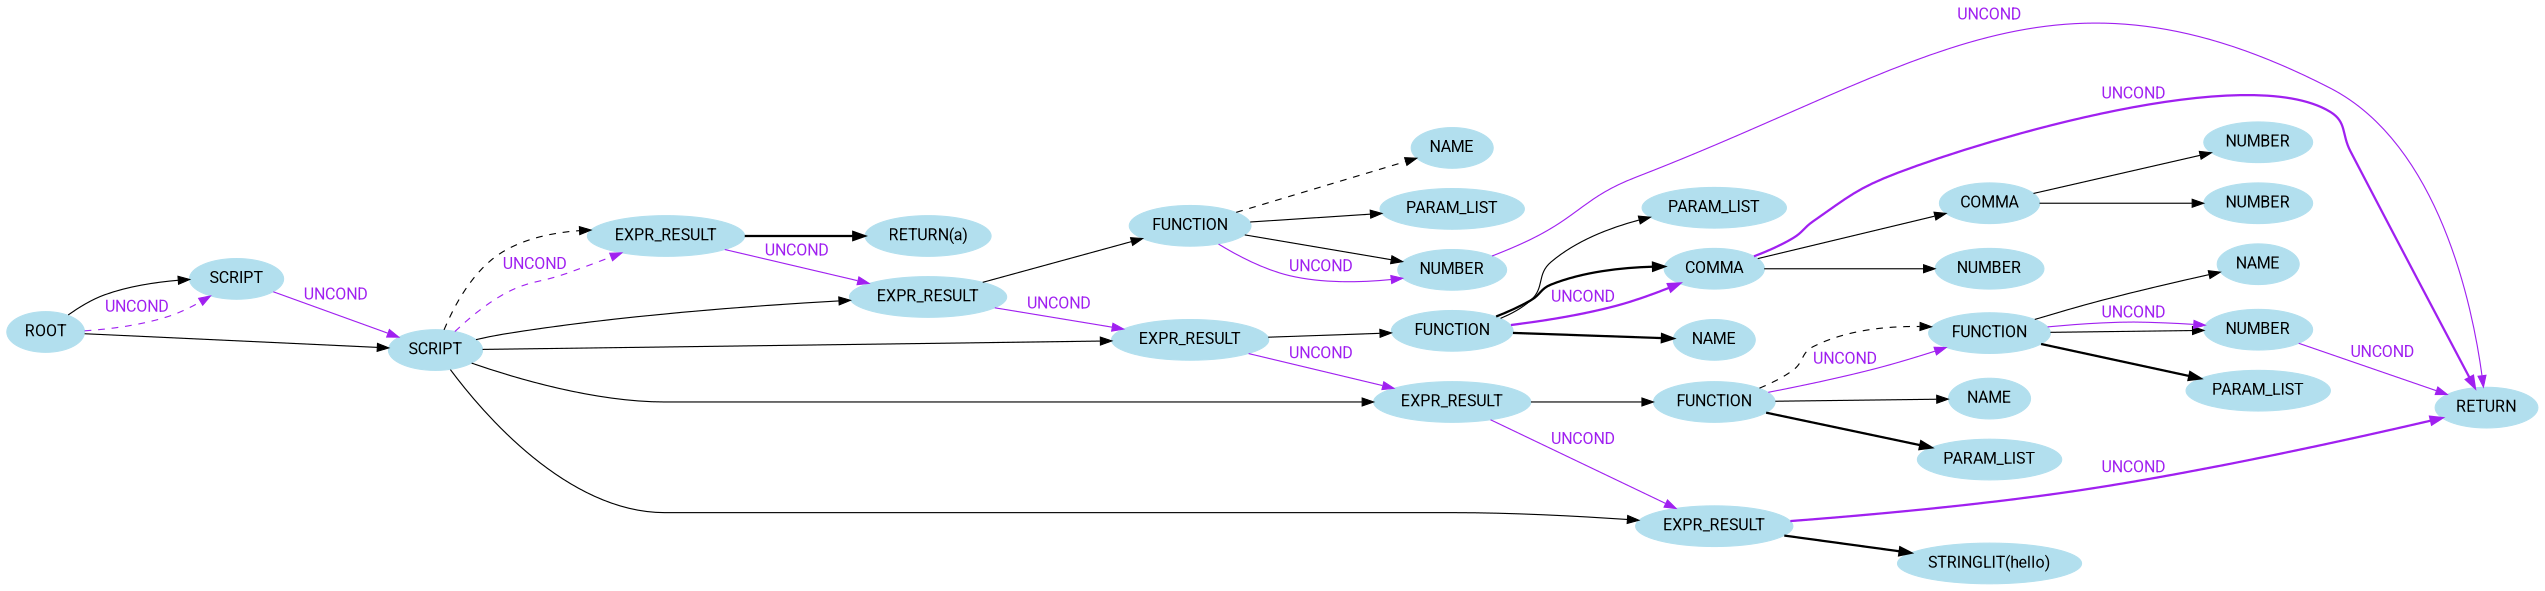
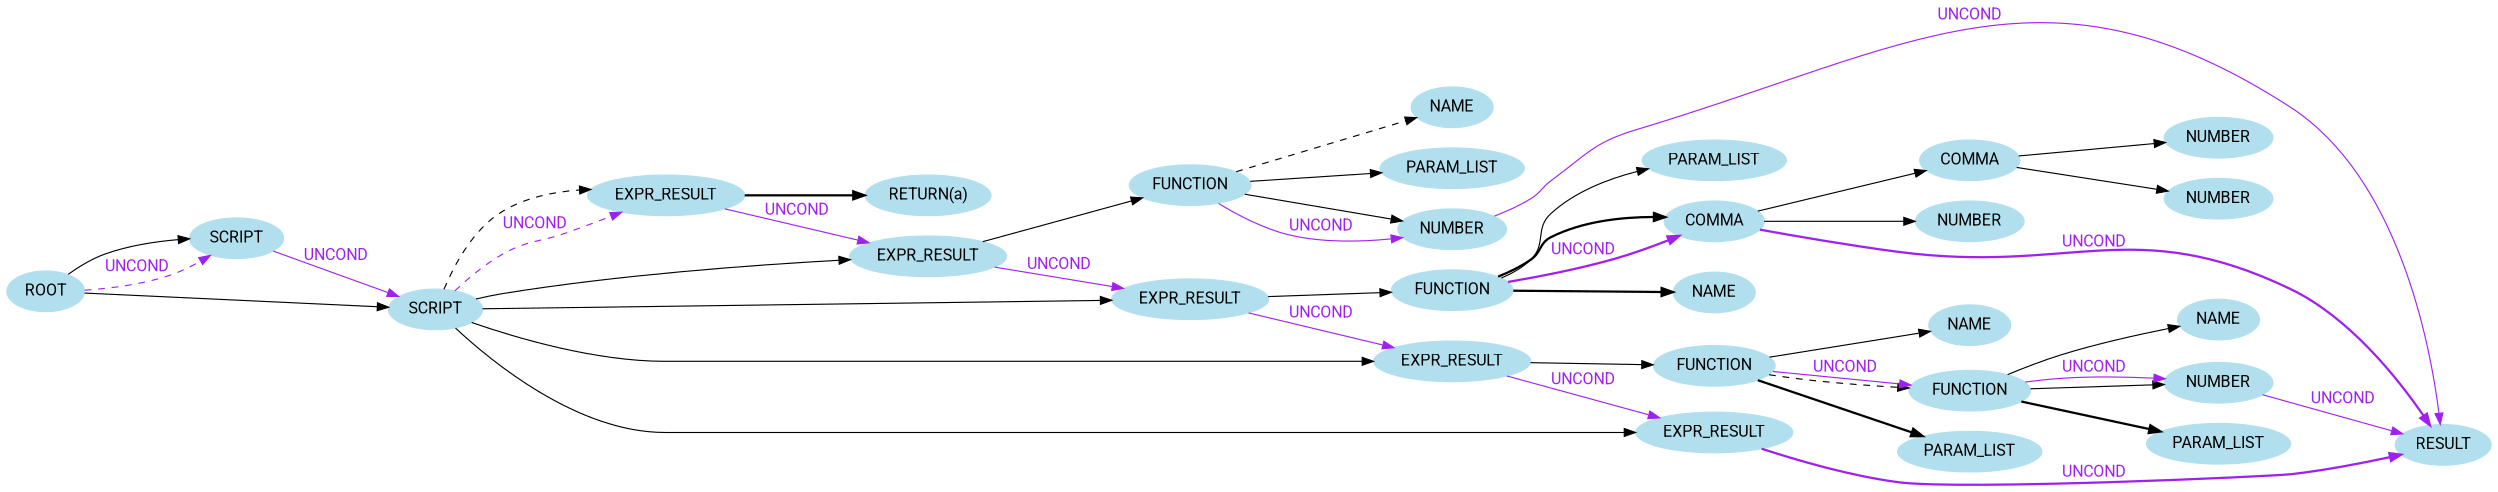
(2487, 408) -> (2443, 445)
(1990, 563) -> none
